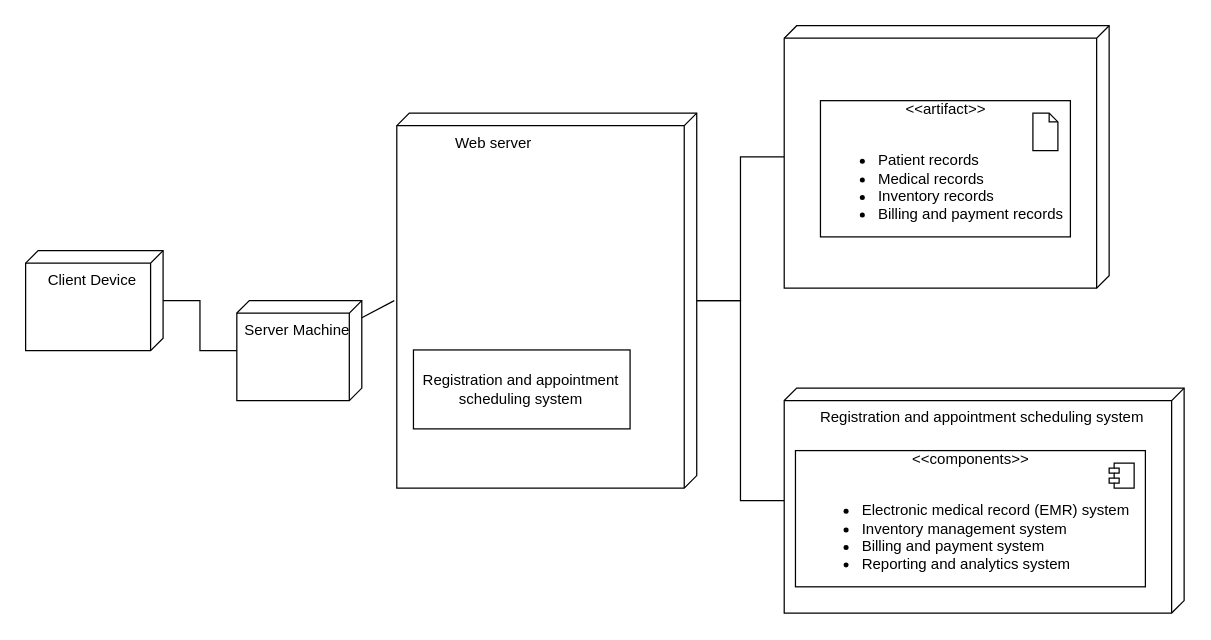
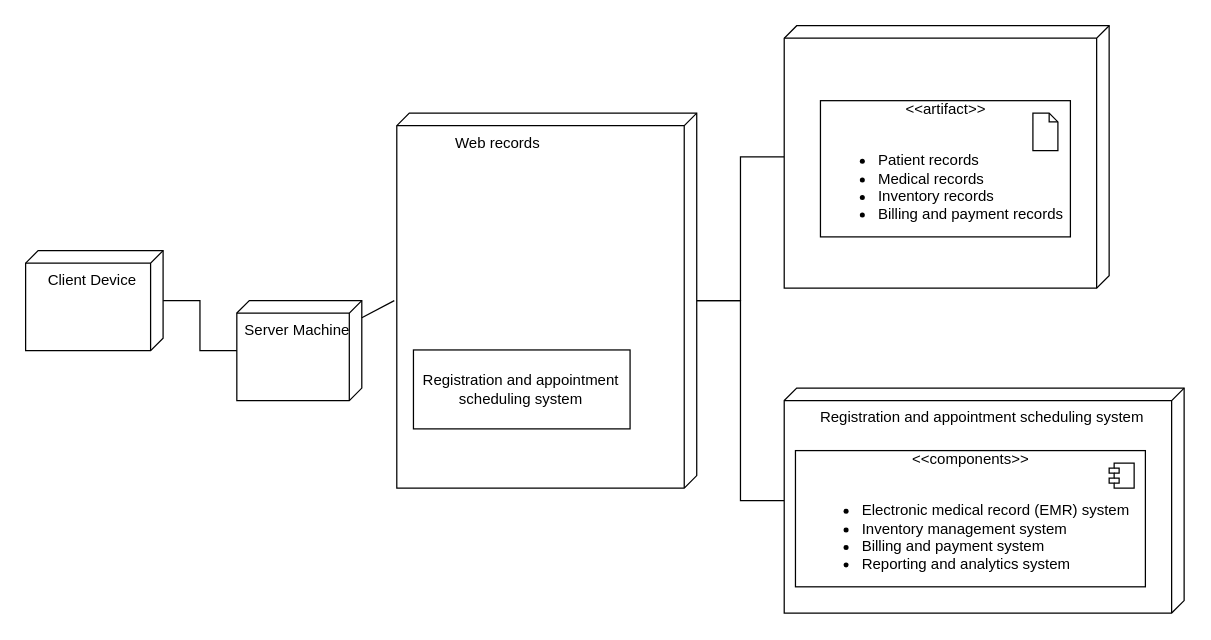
(446, 143) -> (450, 143)
